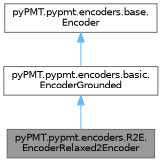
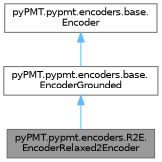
(81, 81) -> (81, 81)
